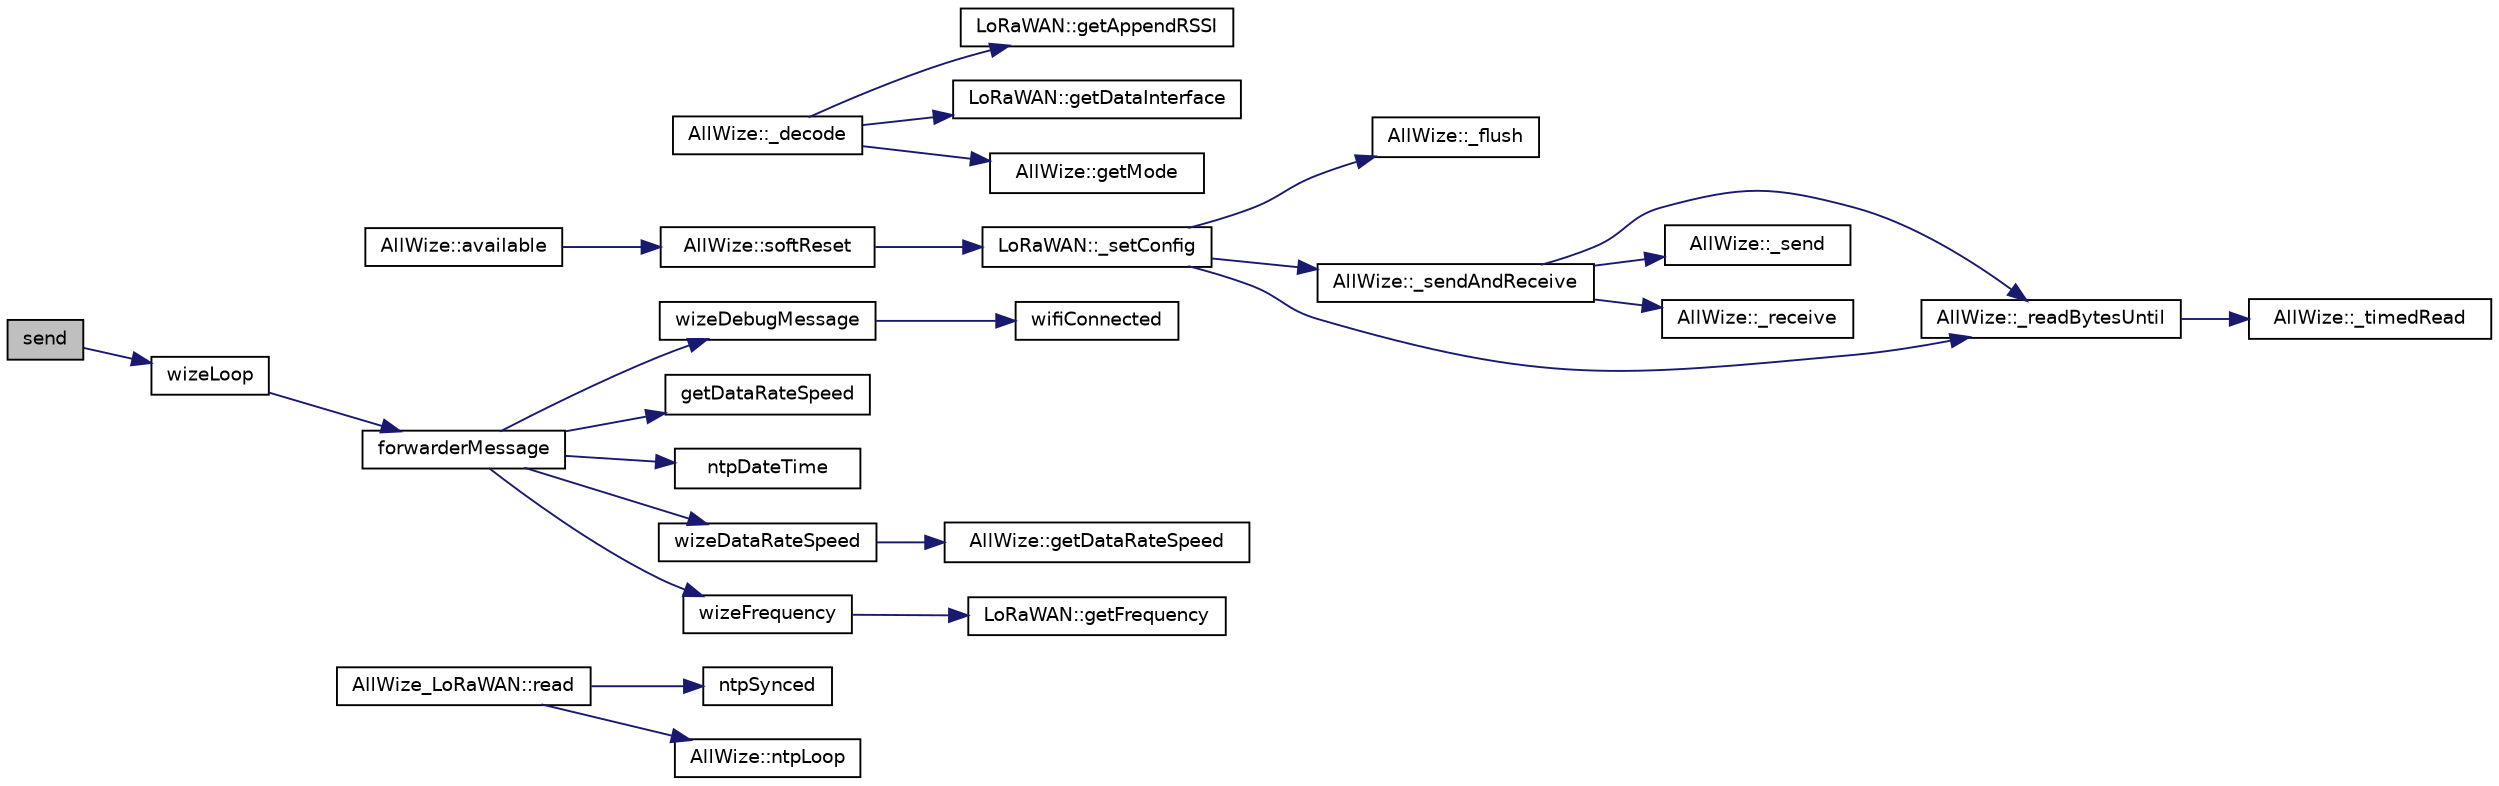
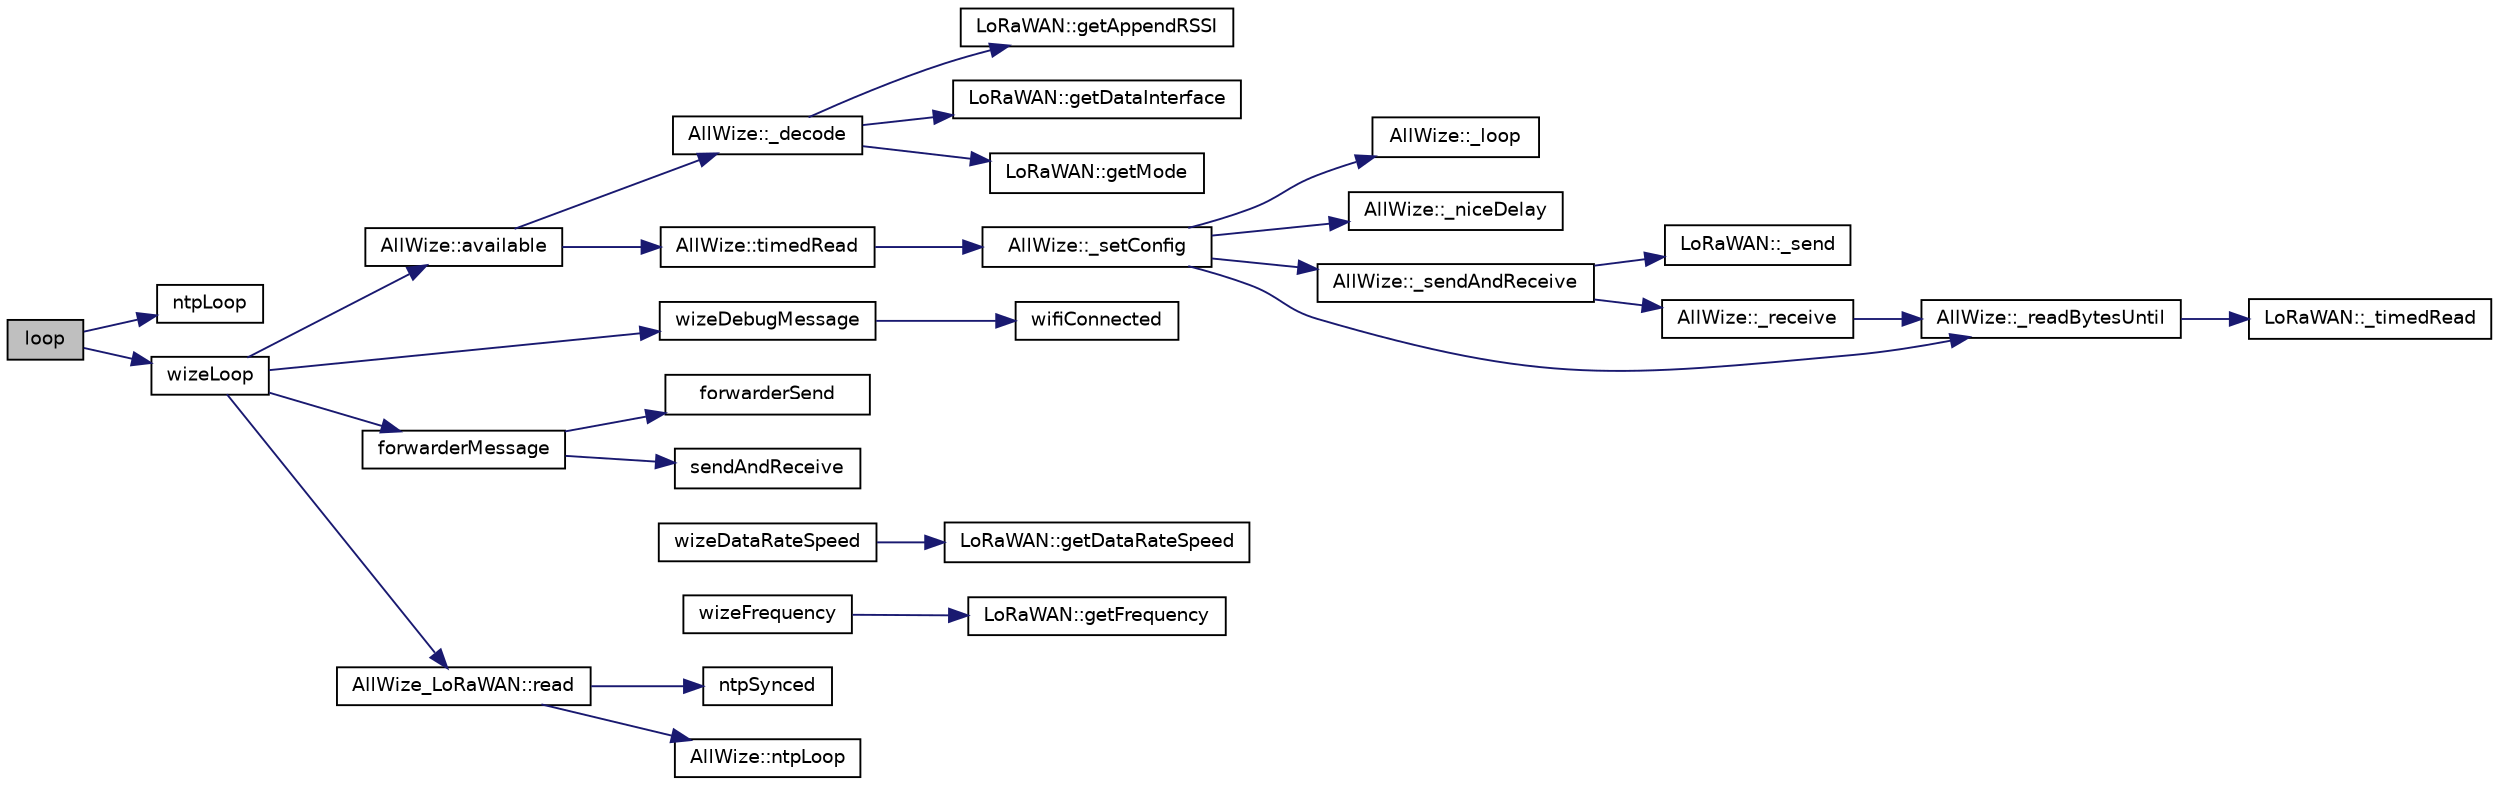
(1456, 137) -> (1456, 137)
(1097, 173) -> (1097, 173)
(1779, 192) -> (1878, 319)
none -> (607, 194)
none -> (1456, 211)
(1758, 245) -> (1758, 245)
(768, 247) -> (768, 247)
(1097, 247) -> (1097, 247)
none -> (210, 304)
none -> (328, 316)
(2370, 319) -> (2370, 319)
(45, 340) -> (45, 340)
(593, 386) -> (455, 352)
(768, 395) -> (768, 395)
(768, 469) -> (768, 469)
(607, 493) -> none
none -> (331, 523)
(583, 535) -> none
(1097, 542) -> (1097, 542)
